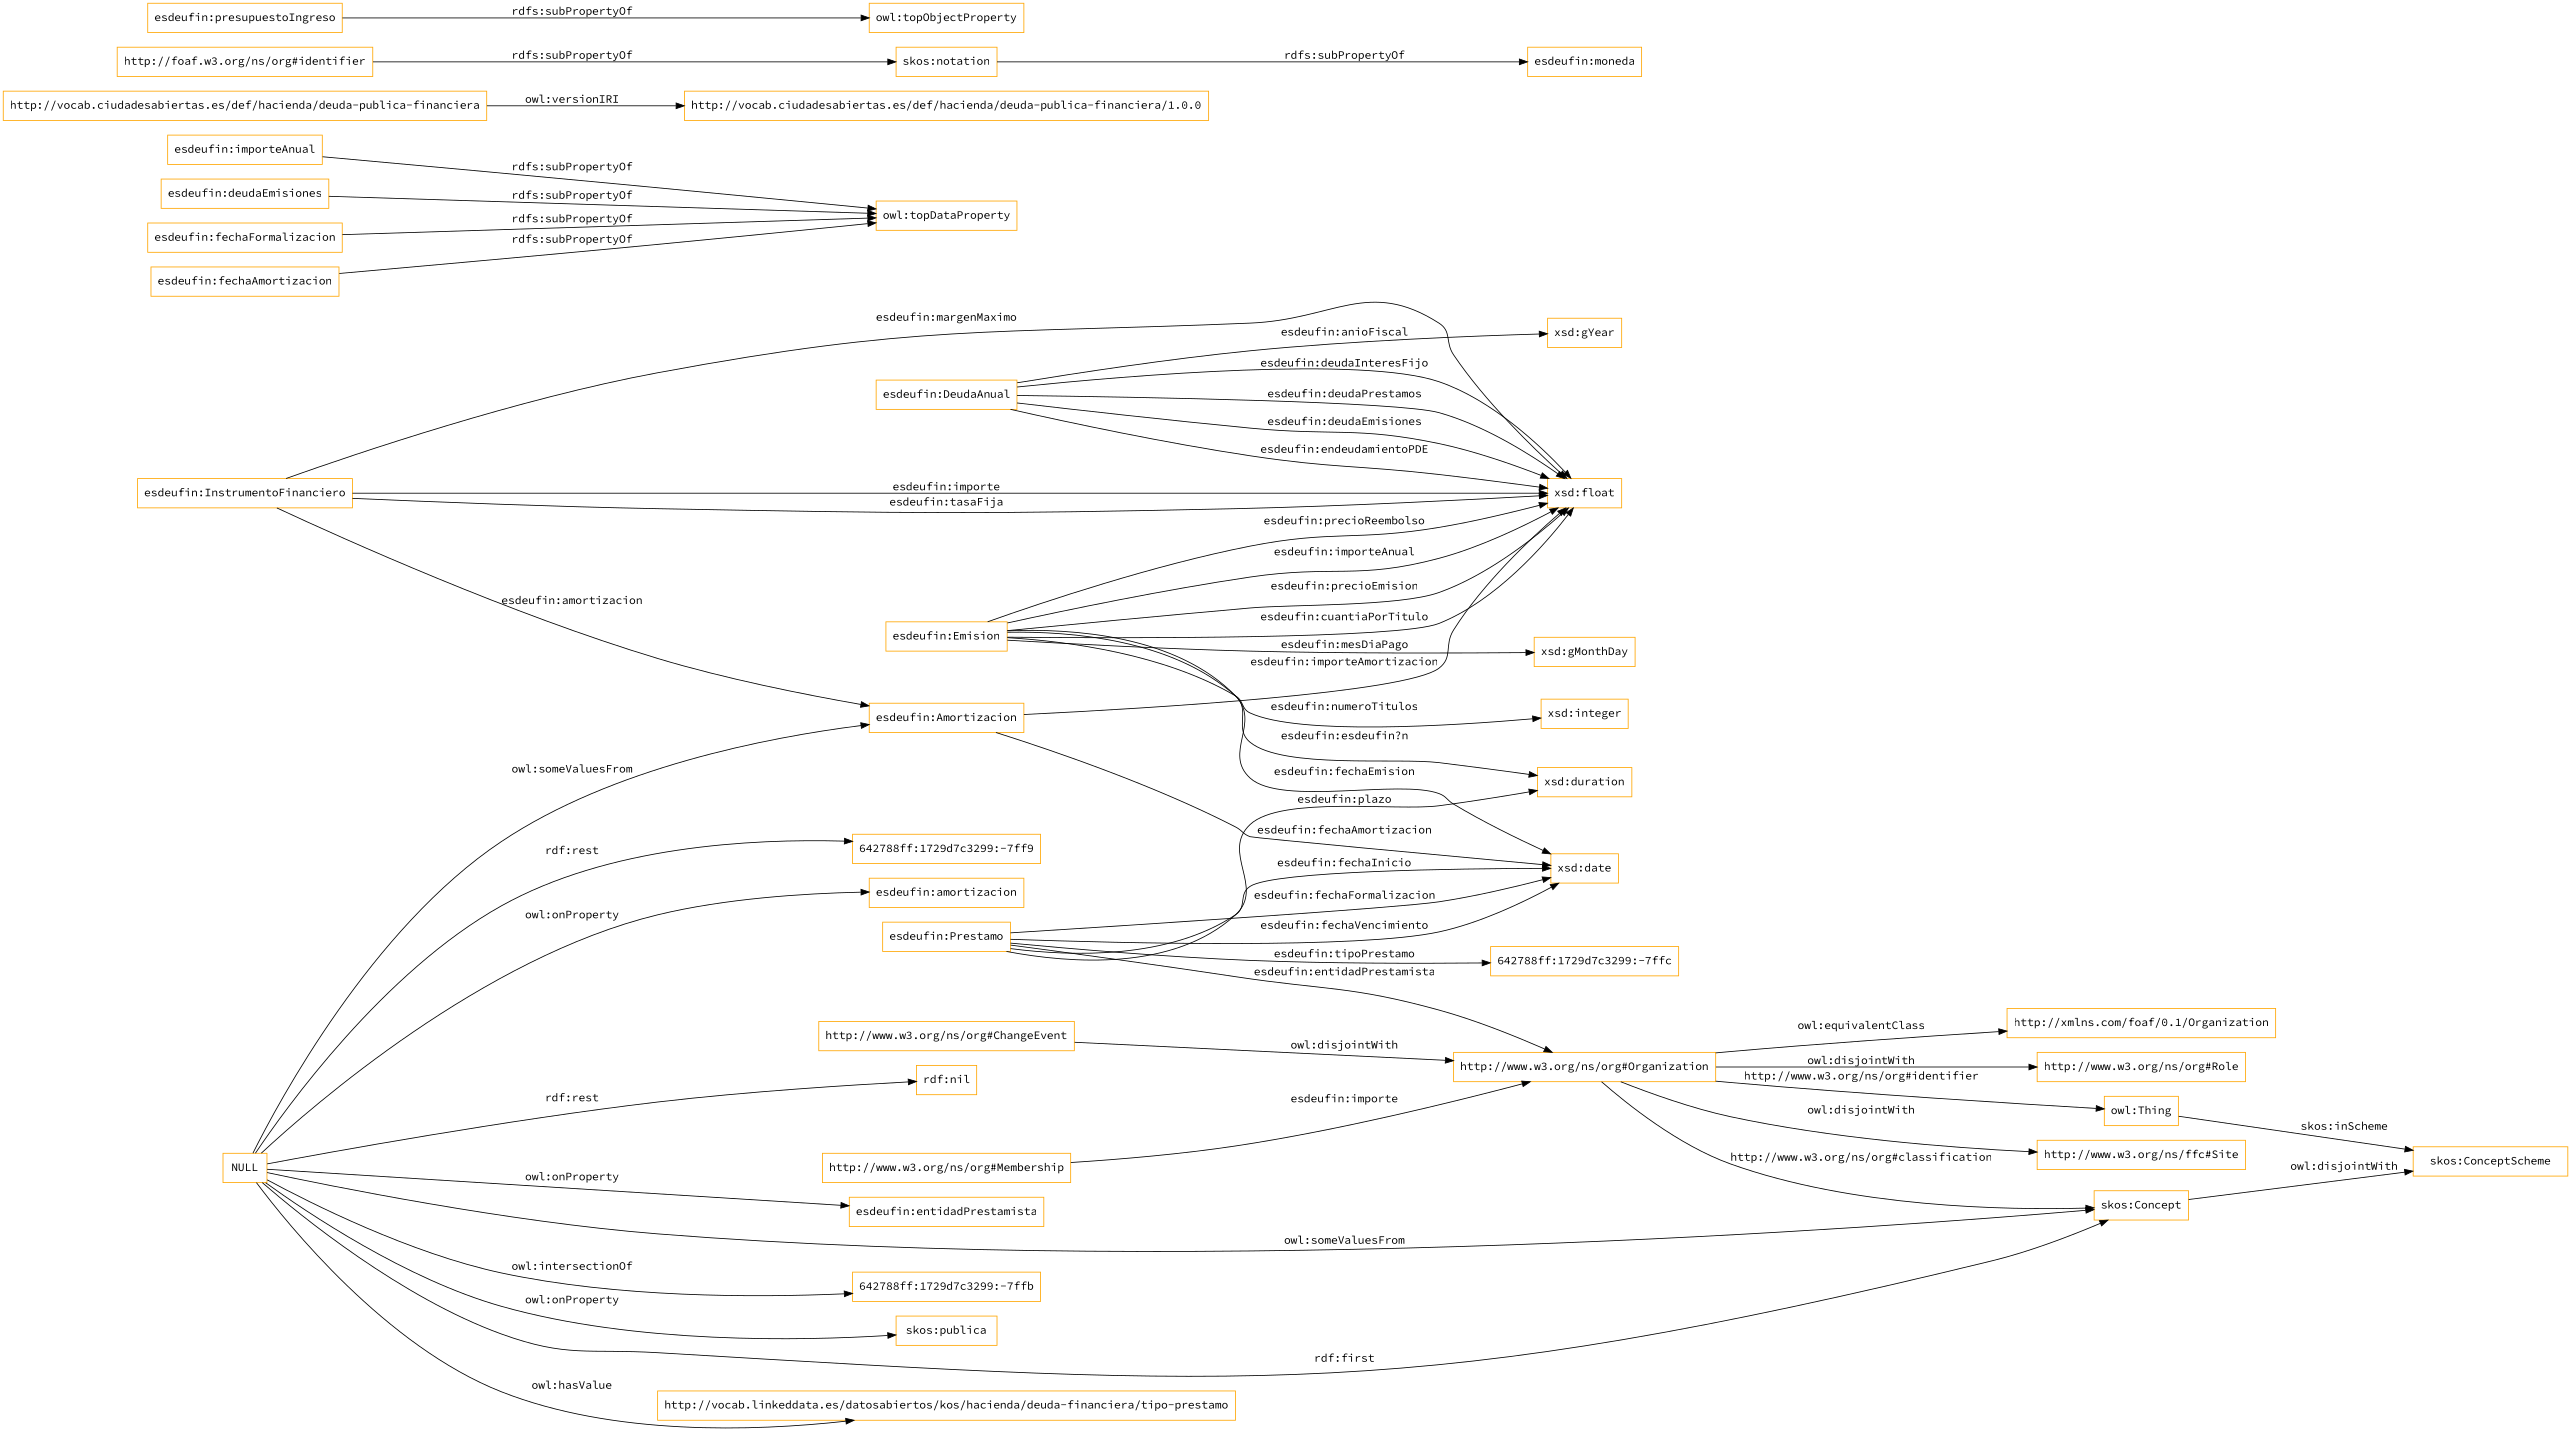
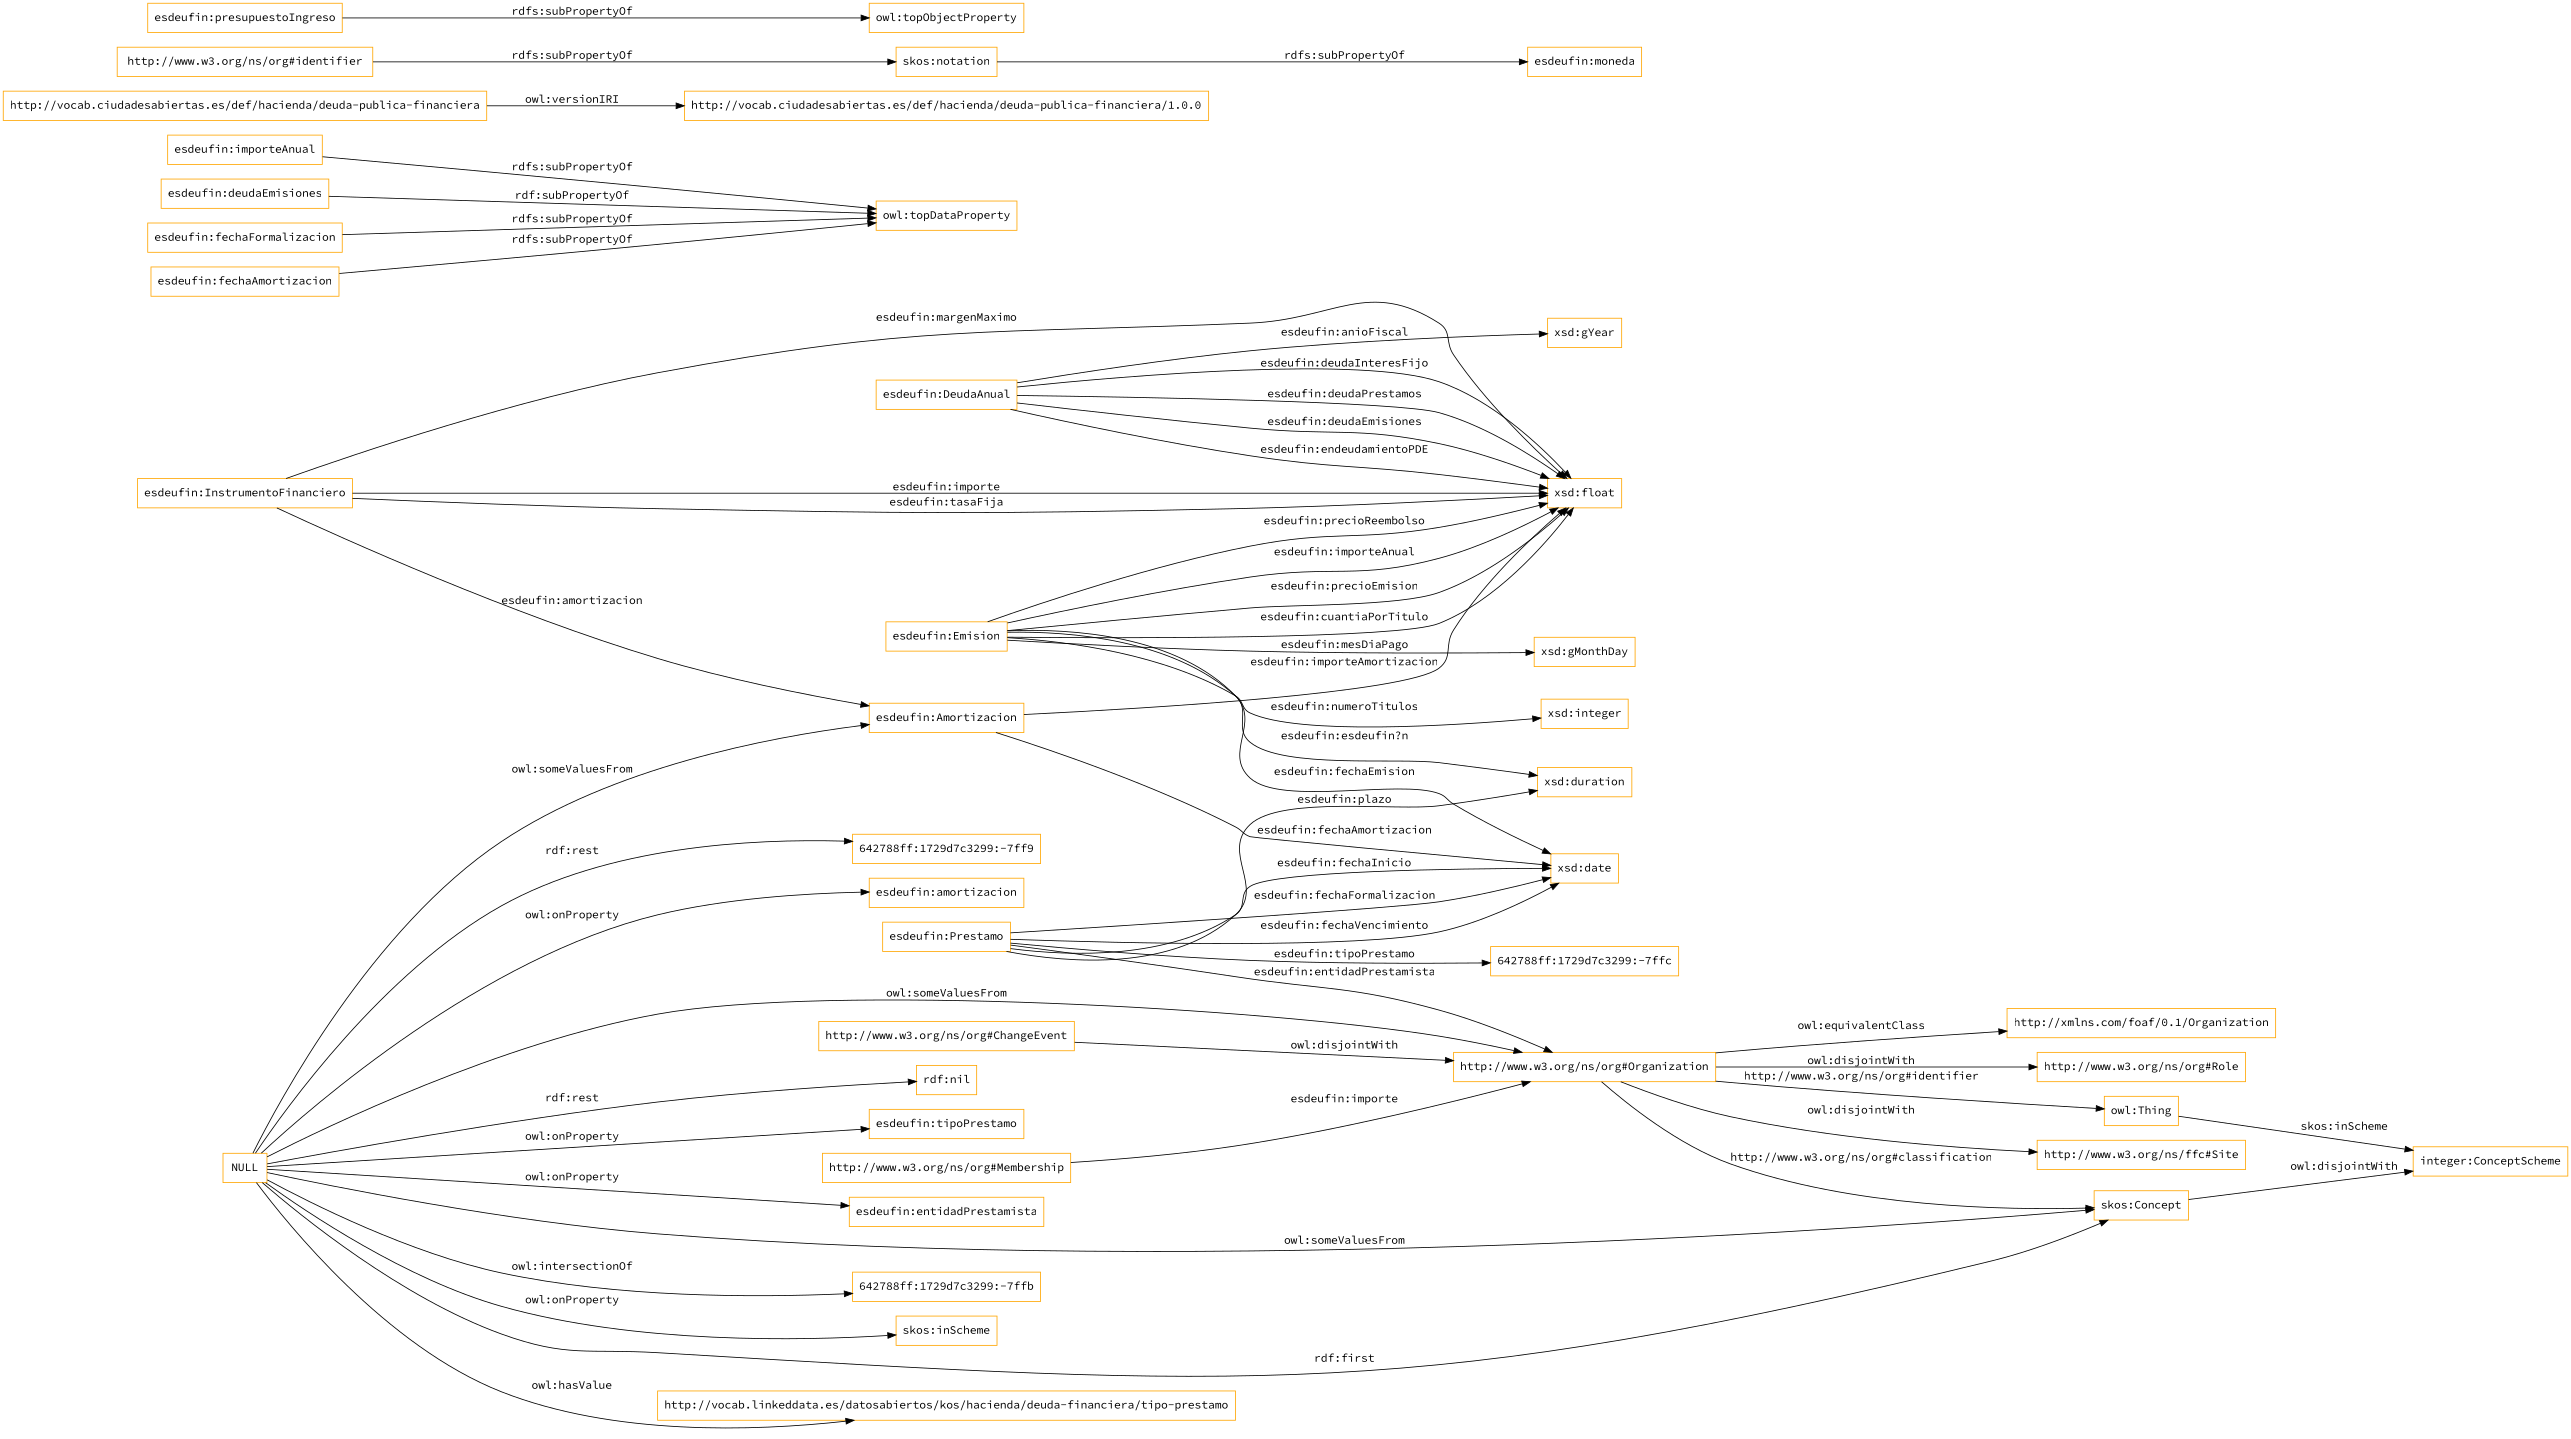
(245, 62) -> (245, 62)
(572, 196) -> (572, 196)
none -> (878, 1000)
none -> (947, 1124)
(2490, 1161) -> (2490, 1161)
(947, 1331) -> (947, 1331)
